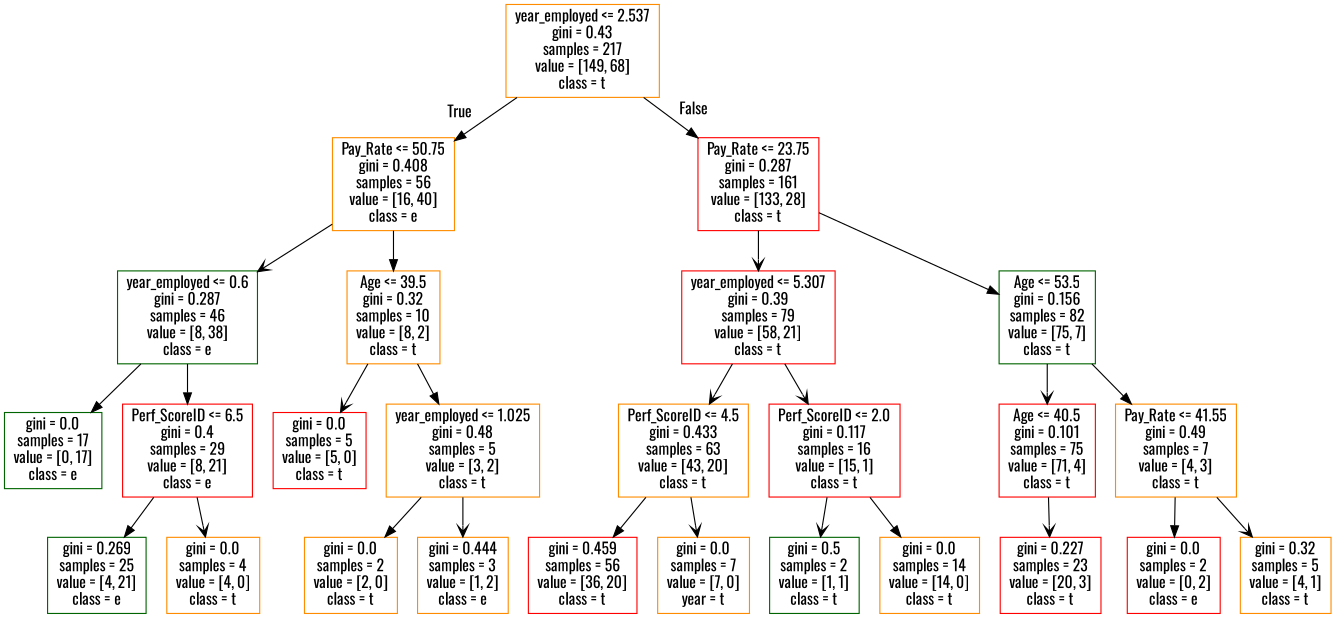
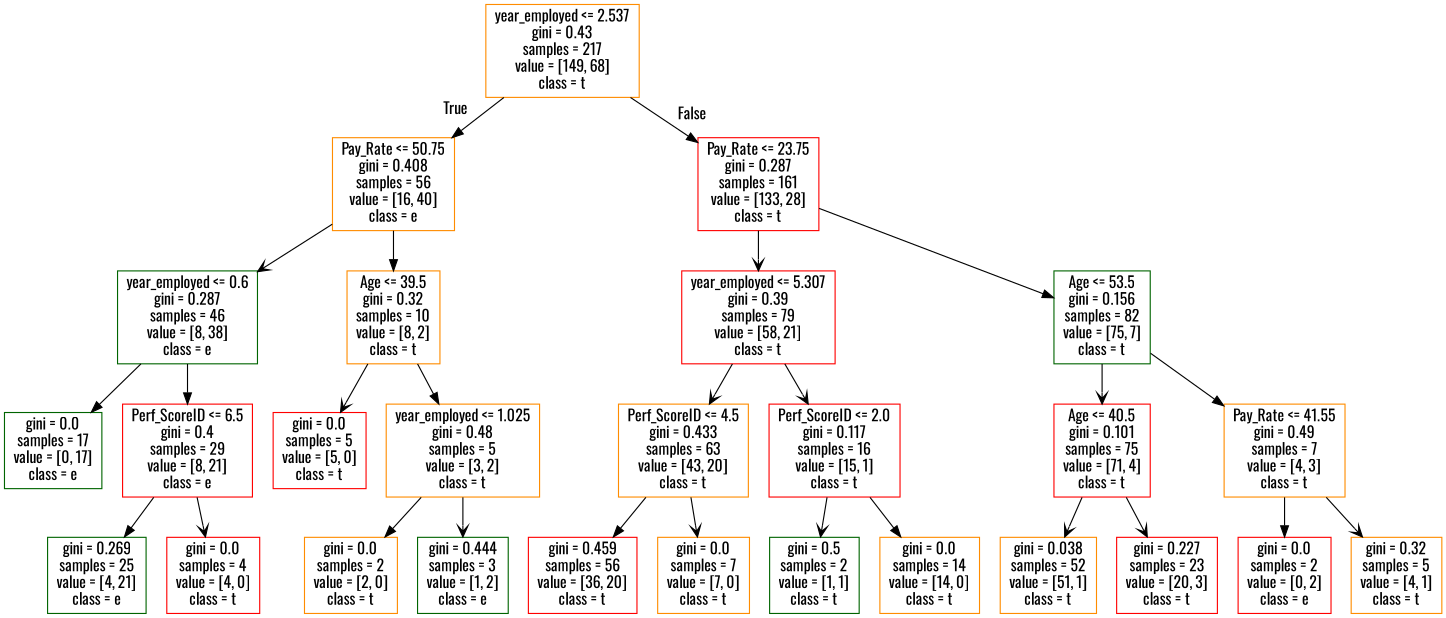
(213, 575) -> (213, 575)
(463, 575) -> (463, 575)
(704, 575) -> (704, 575)
none -> (1048, 575)
